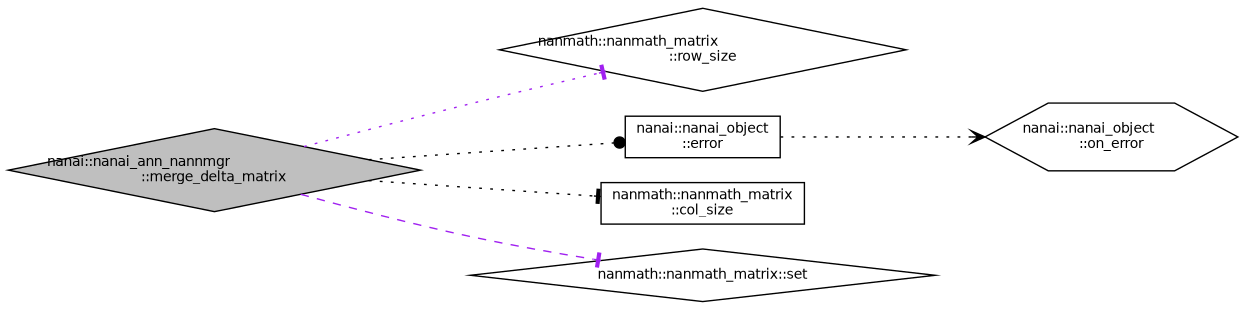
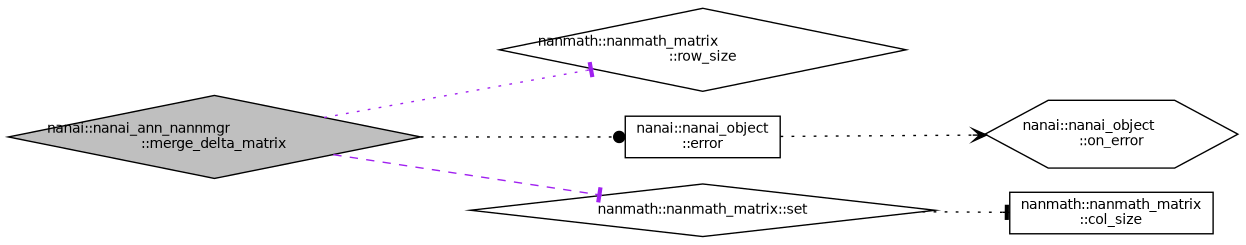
(481, 188) -> (963, 212)
